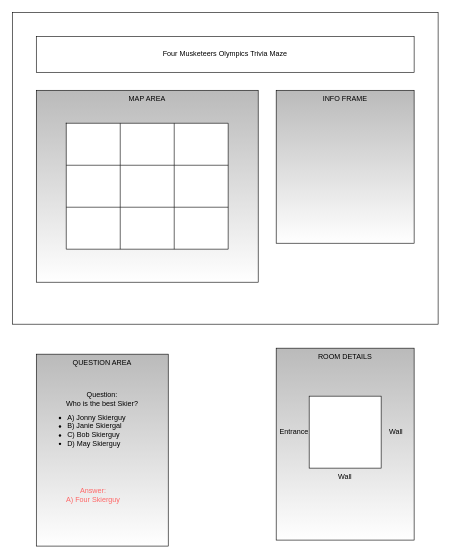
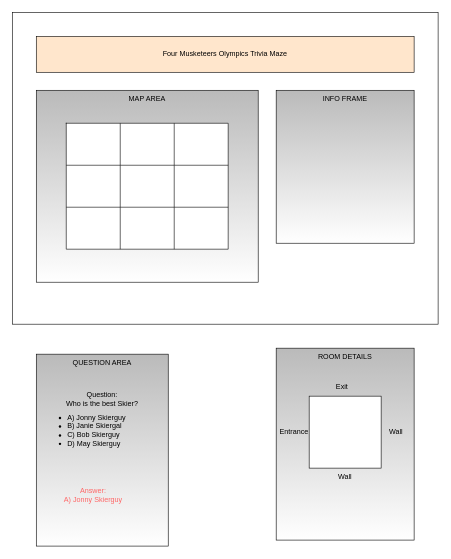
(225, 54) -> (225, 54)
none -> (342, 387)
(93, 495) -> (93, 495)
